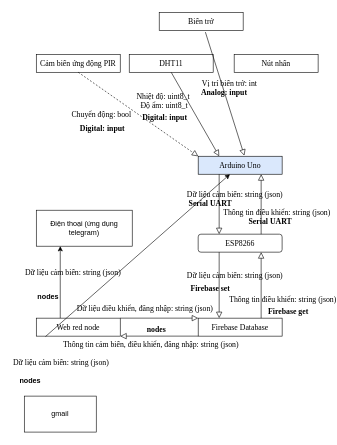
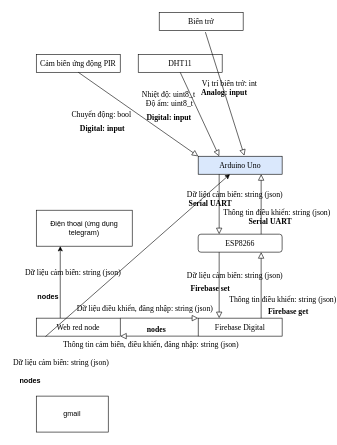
(171, 63) -> (180, 63)
(276, 63) -> none
(146, 120) -> (146, 120)
(240, 327) -> (240, 327)
(60, 414) -> (72, 414)
